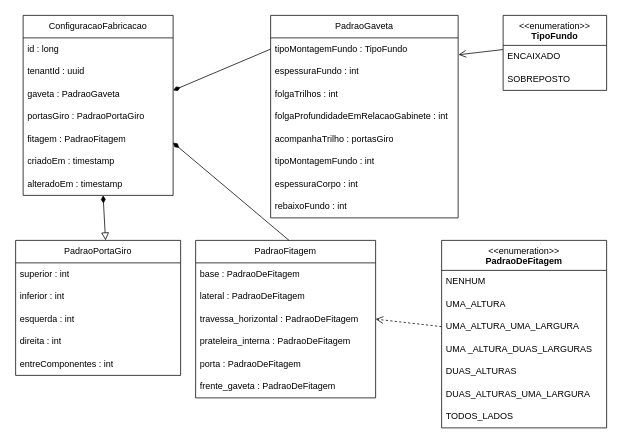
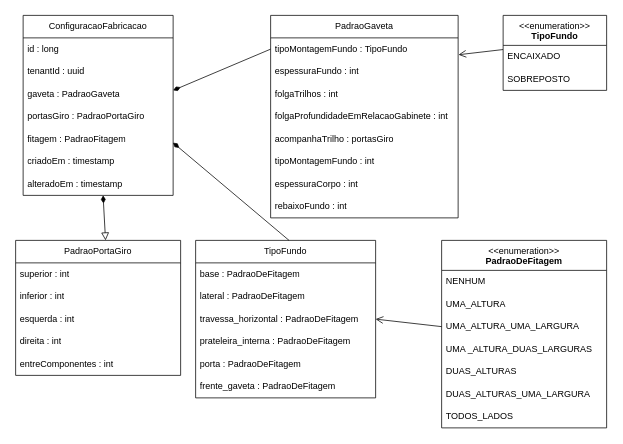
(285, 252) -> (285, 252)
(408, 323) -> (408, 323)
